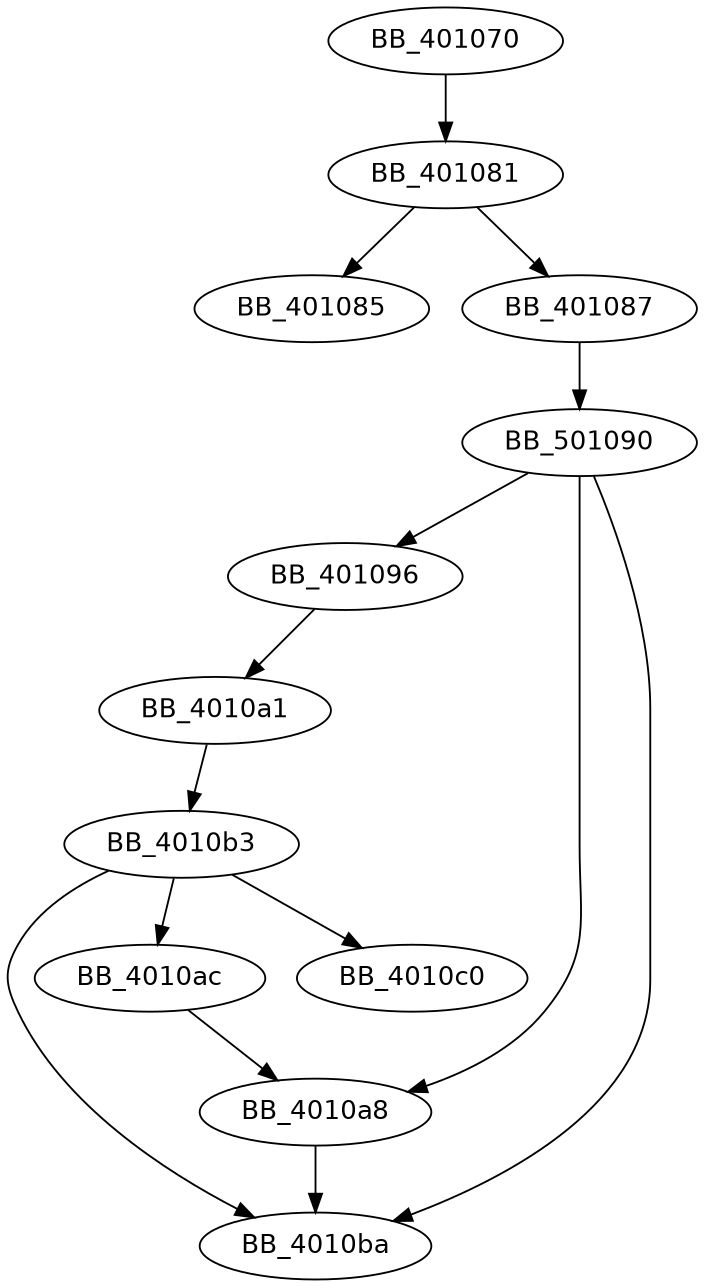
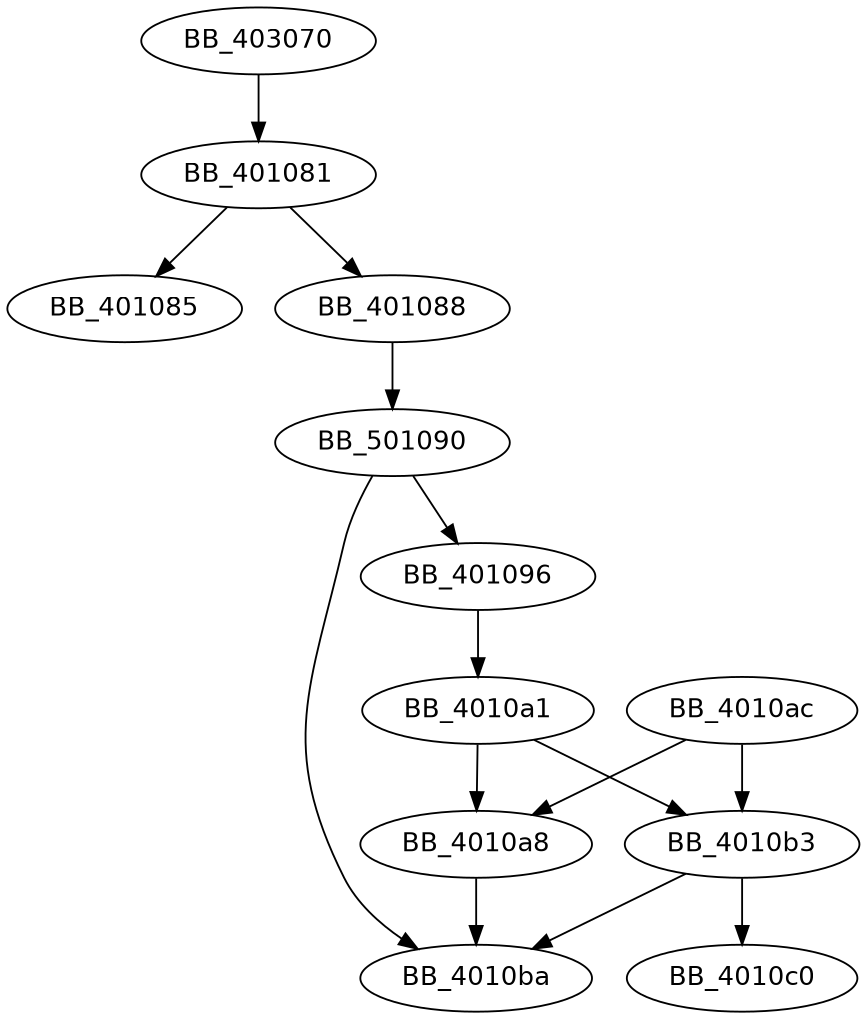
(446, 41) -> (259, 41)
(580, 309) -> (392, 309)
(580, 819) -> (477, 768)
(168, 902) -> (742, 768)
